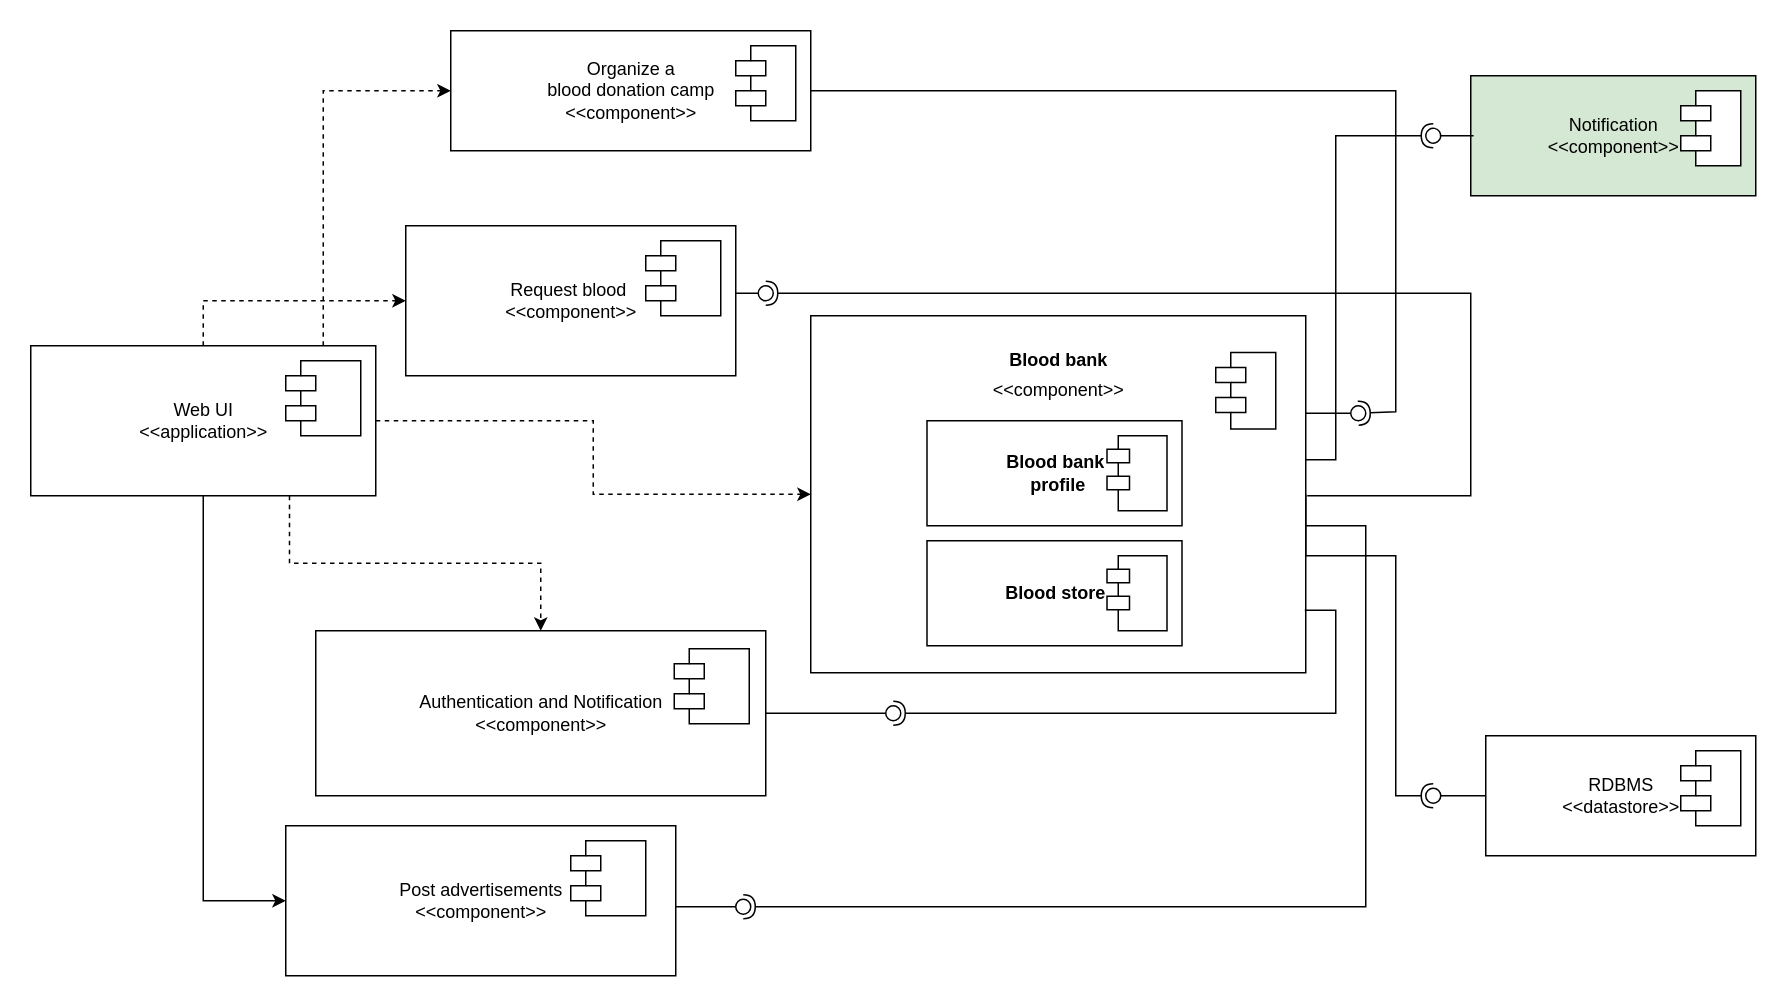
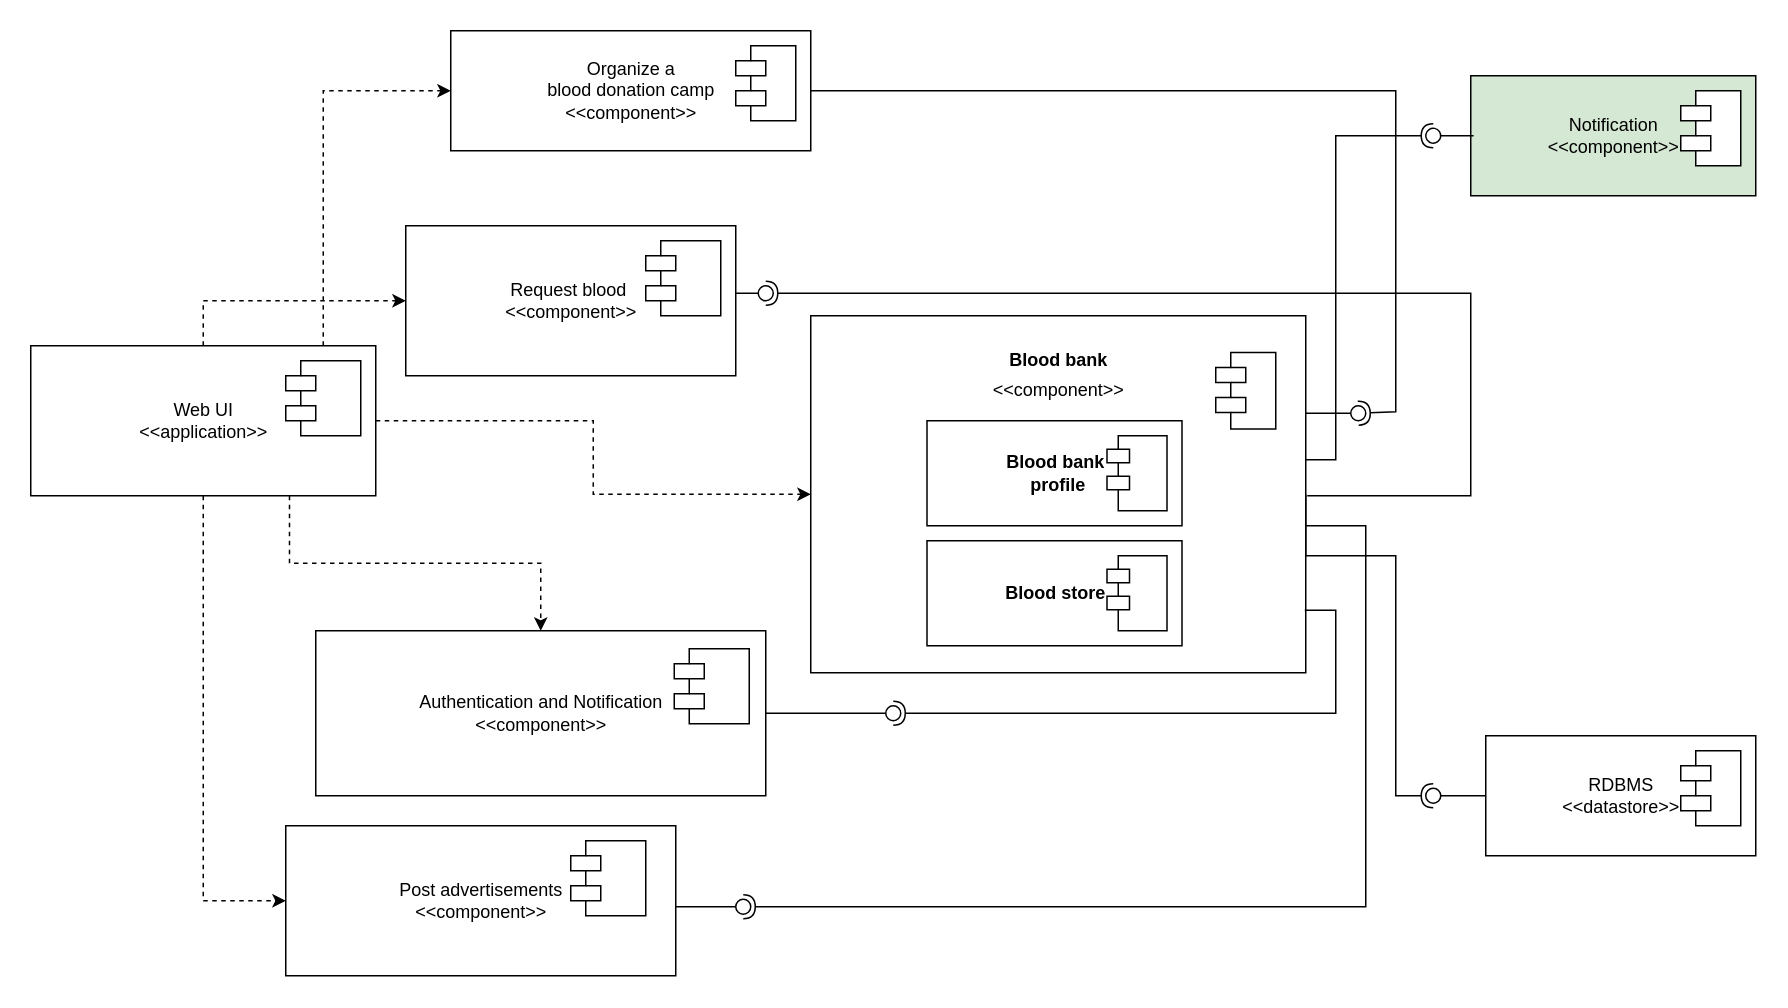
(203, 735) -> (203, 735)
